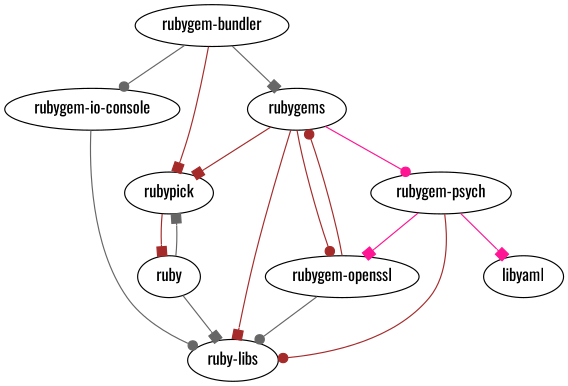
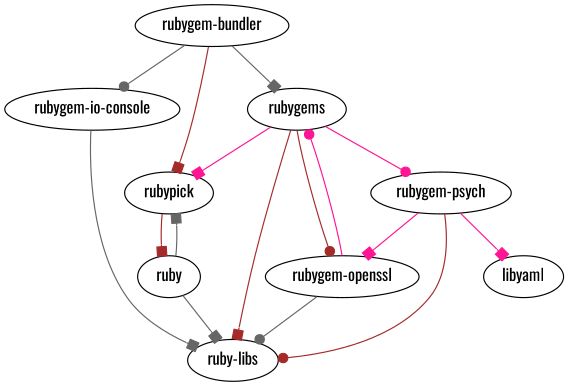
(237, 148) -> (237, 148)
(328, 197) -> (328, 197)
(106, 254) -> (106, 253)
